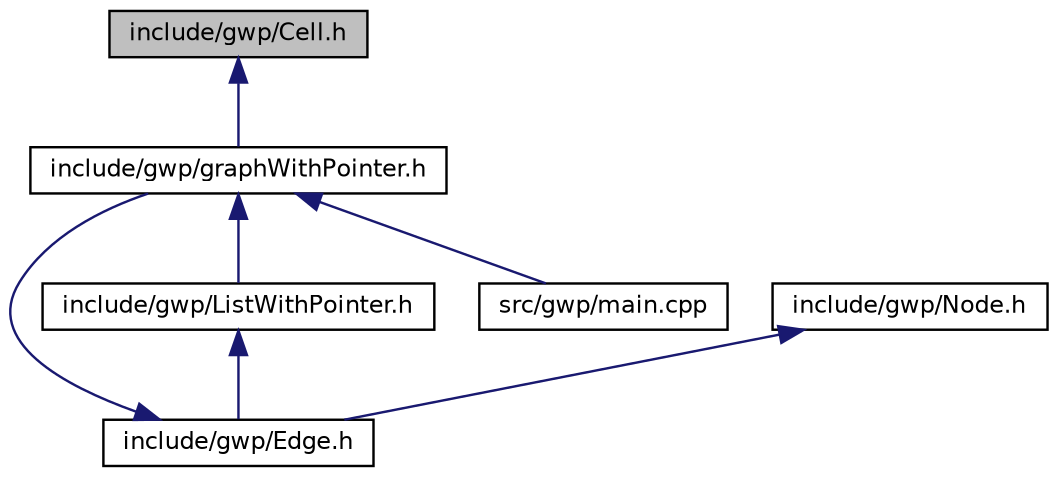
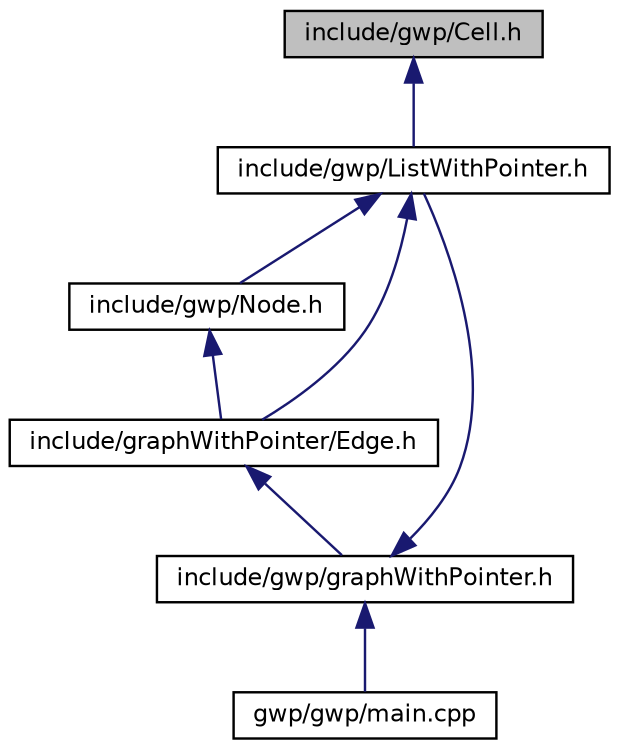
(238, 115) -> (414, 115)
none -> (300, 245)
(603, 307) -> (365, 715)
(238, 443) -> (224, 443)
